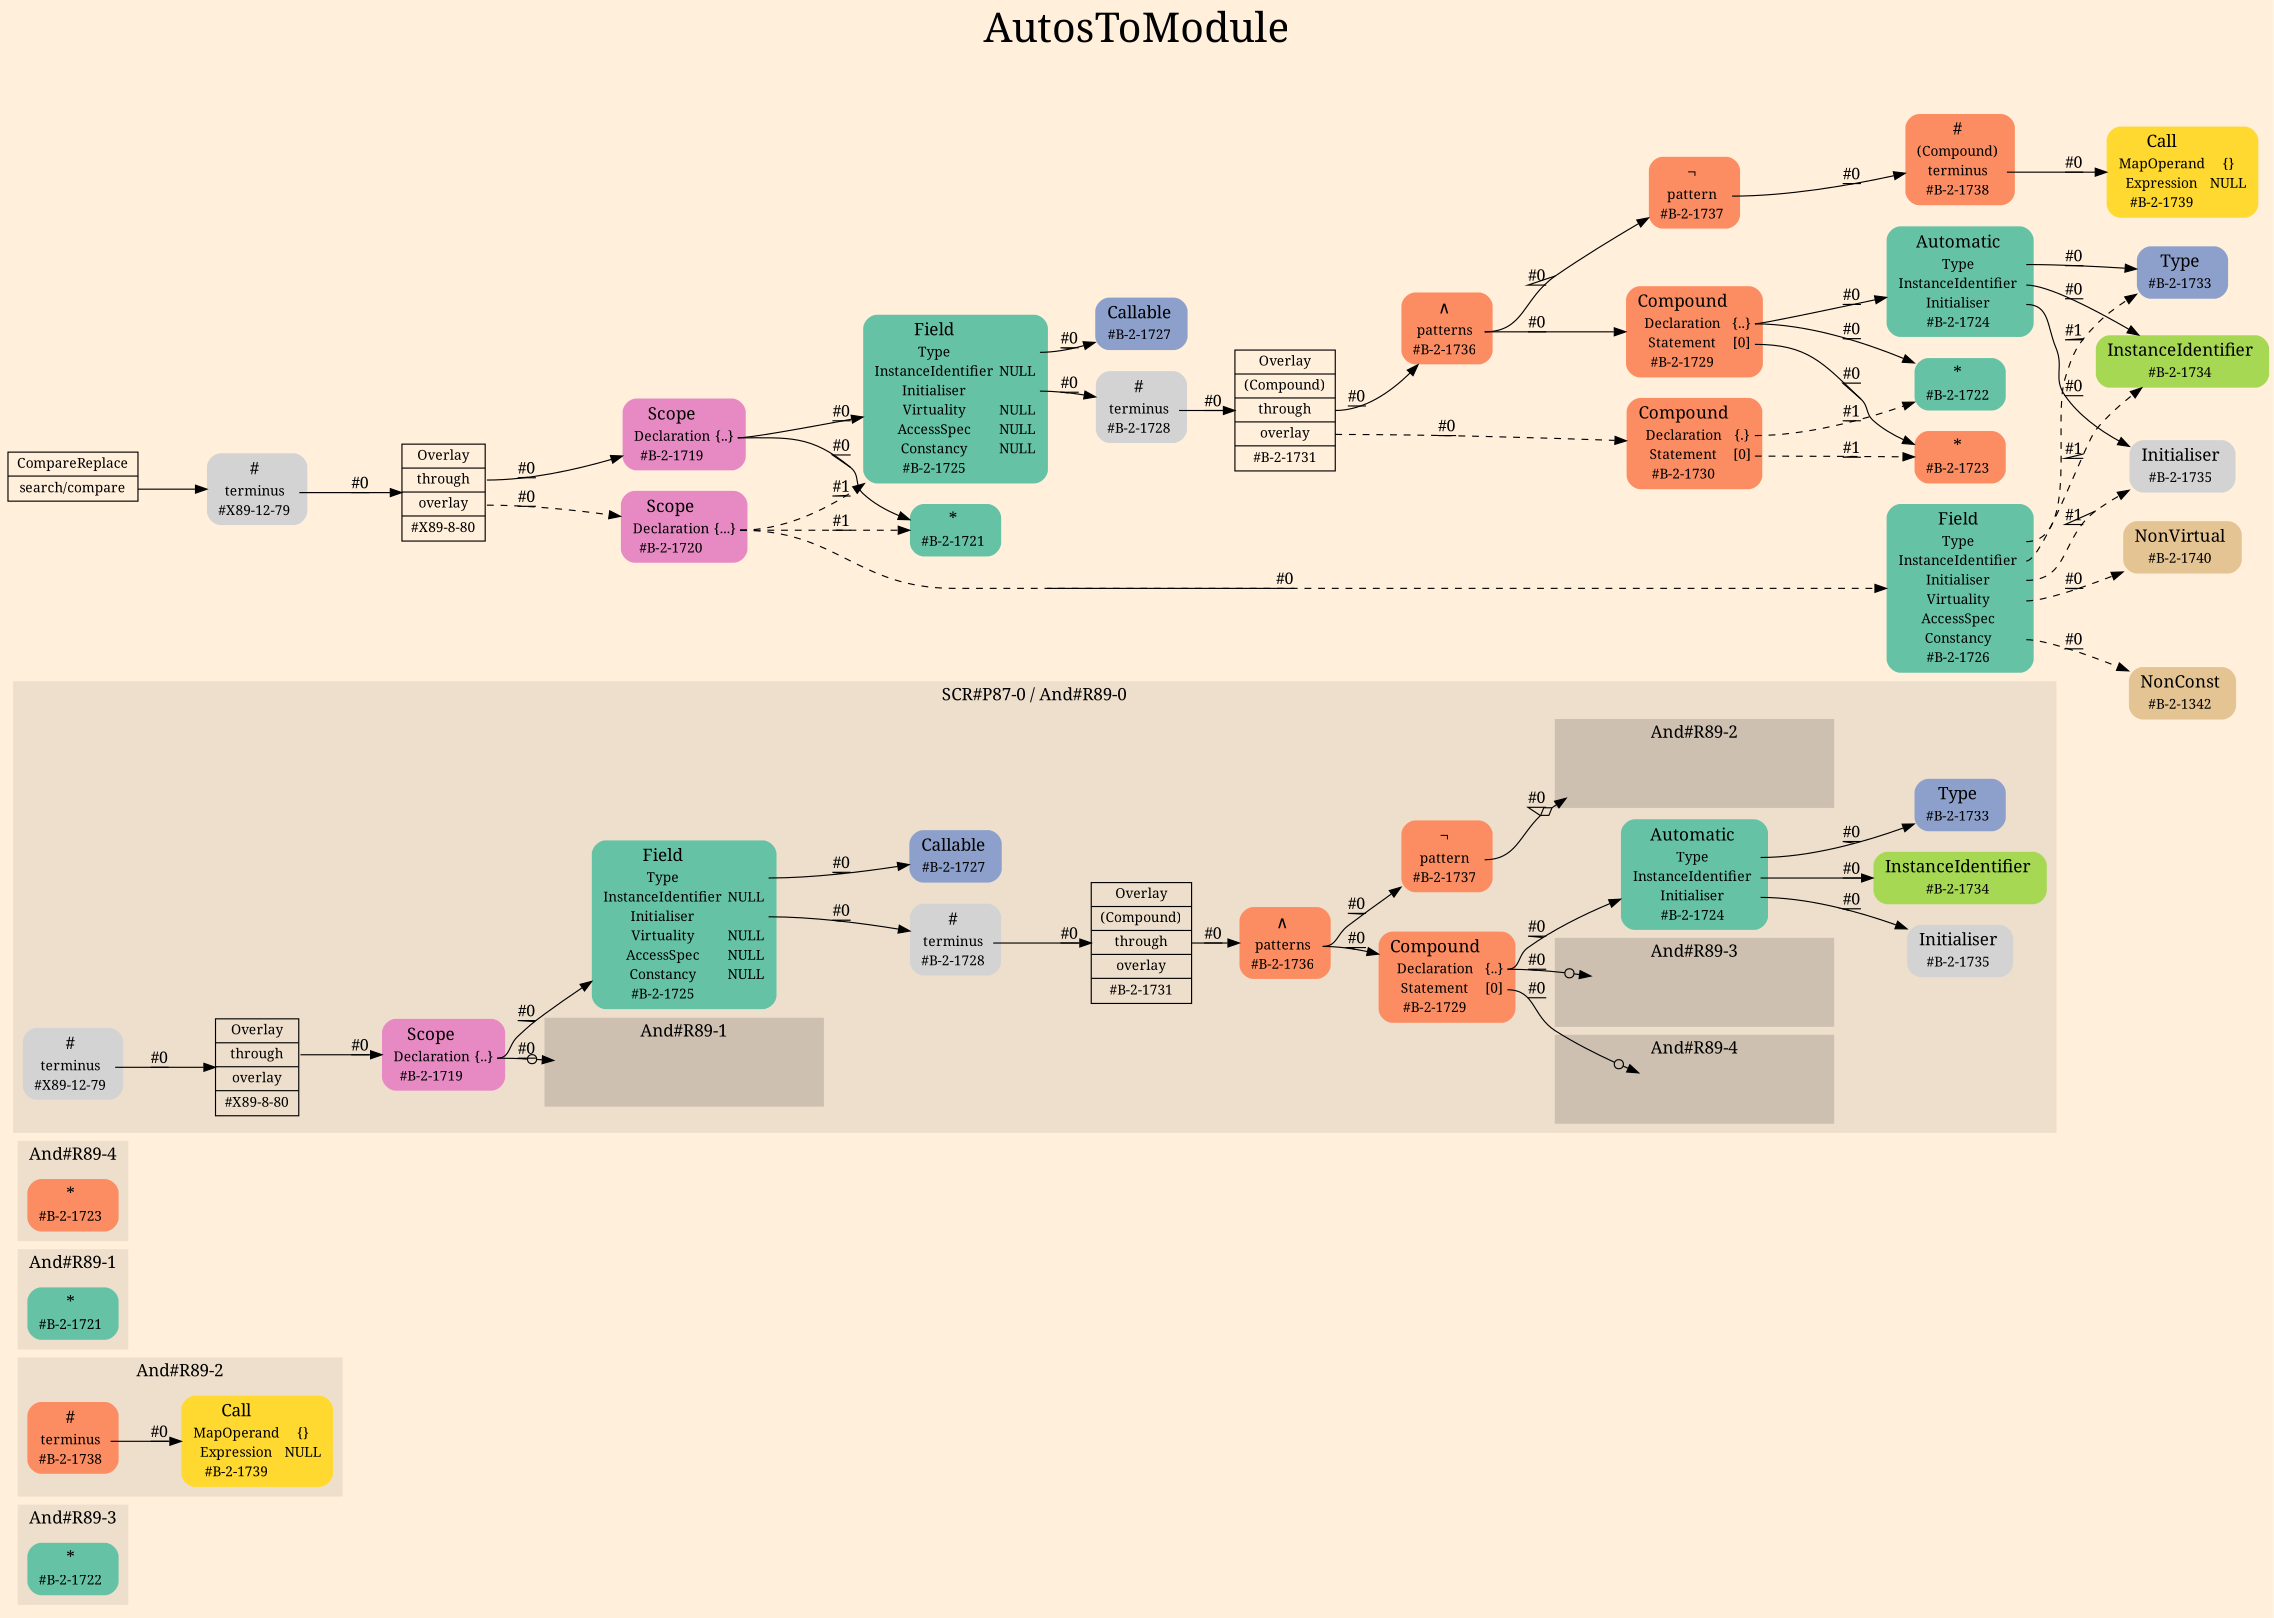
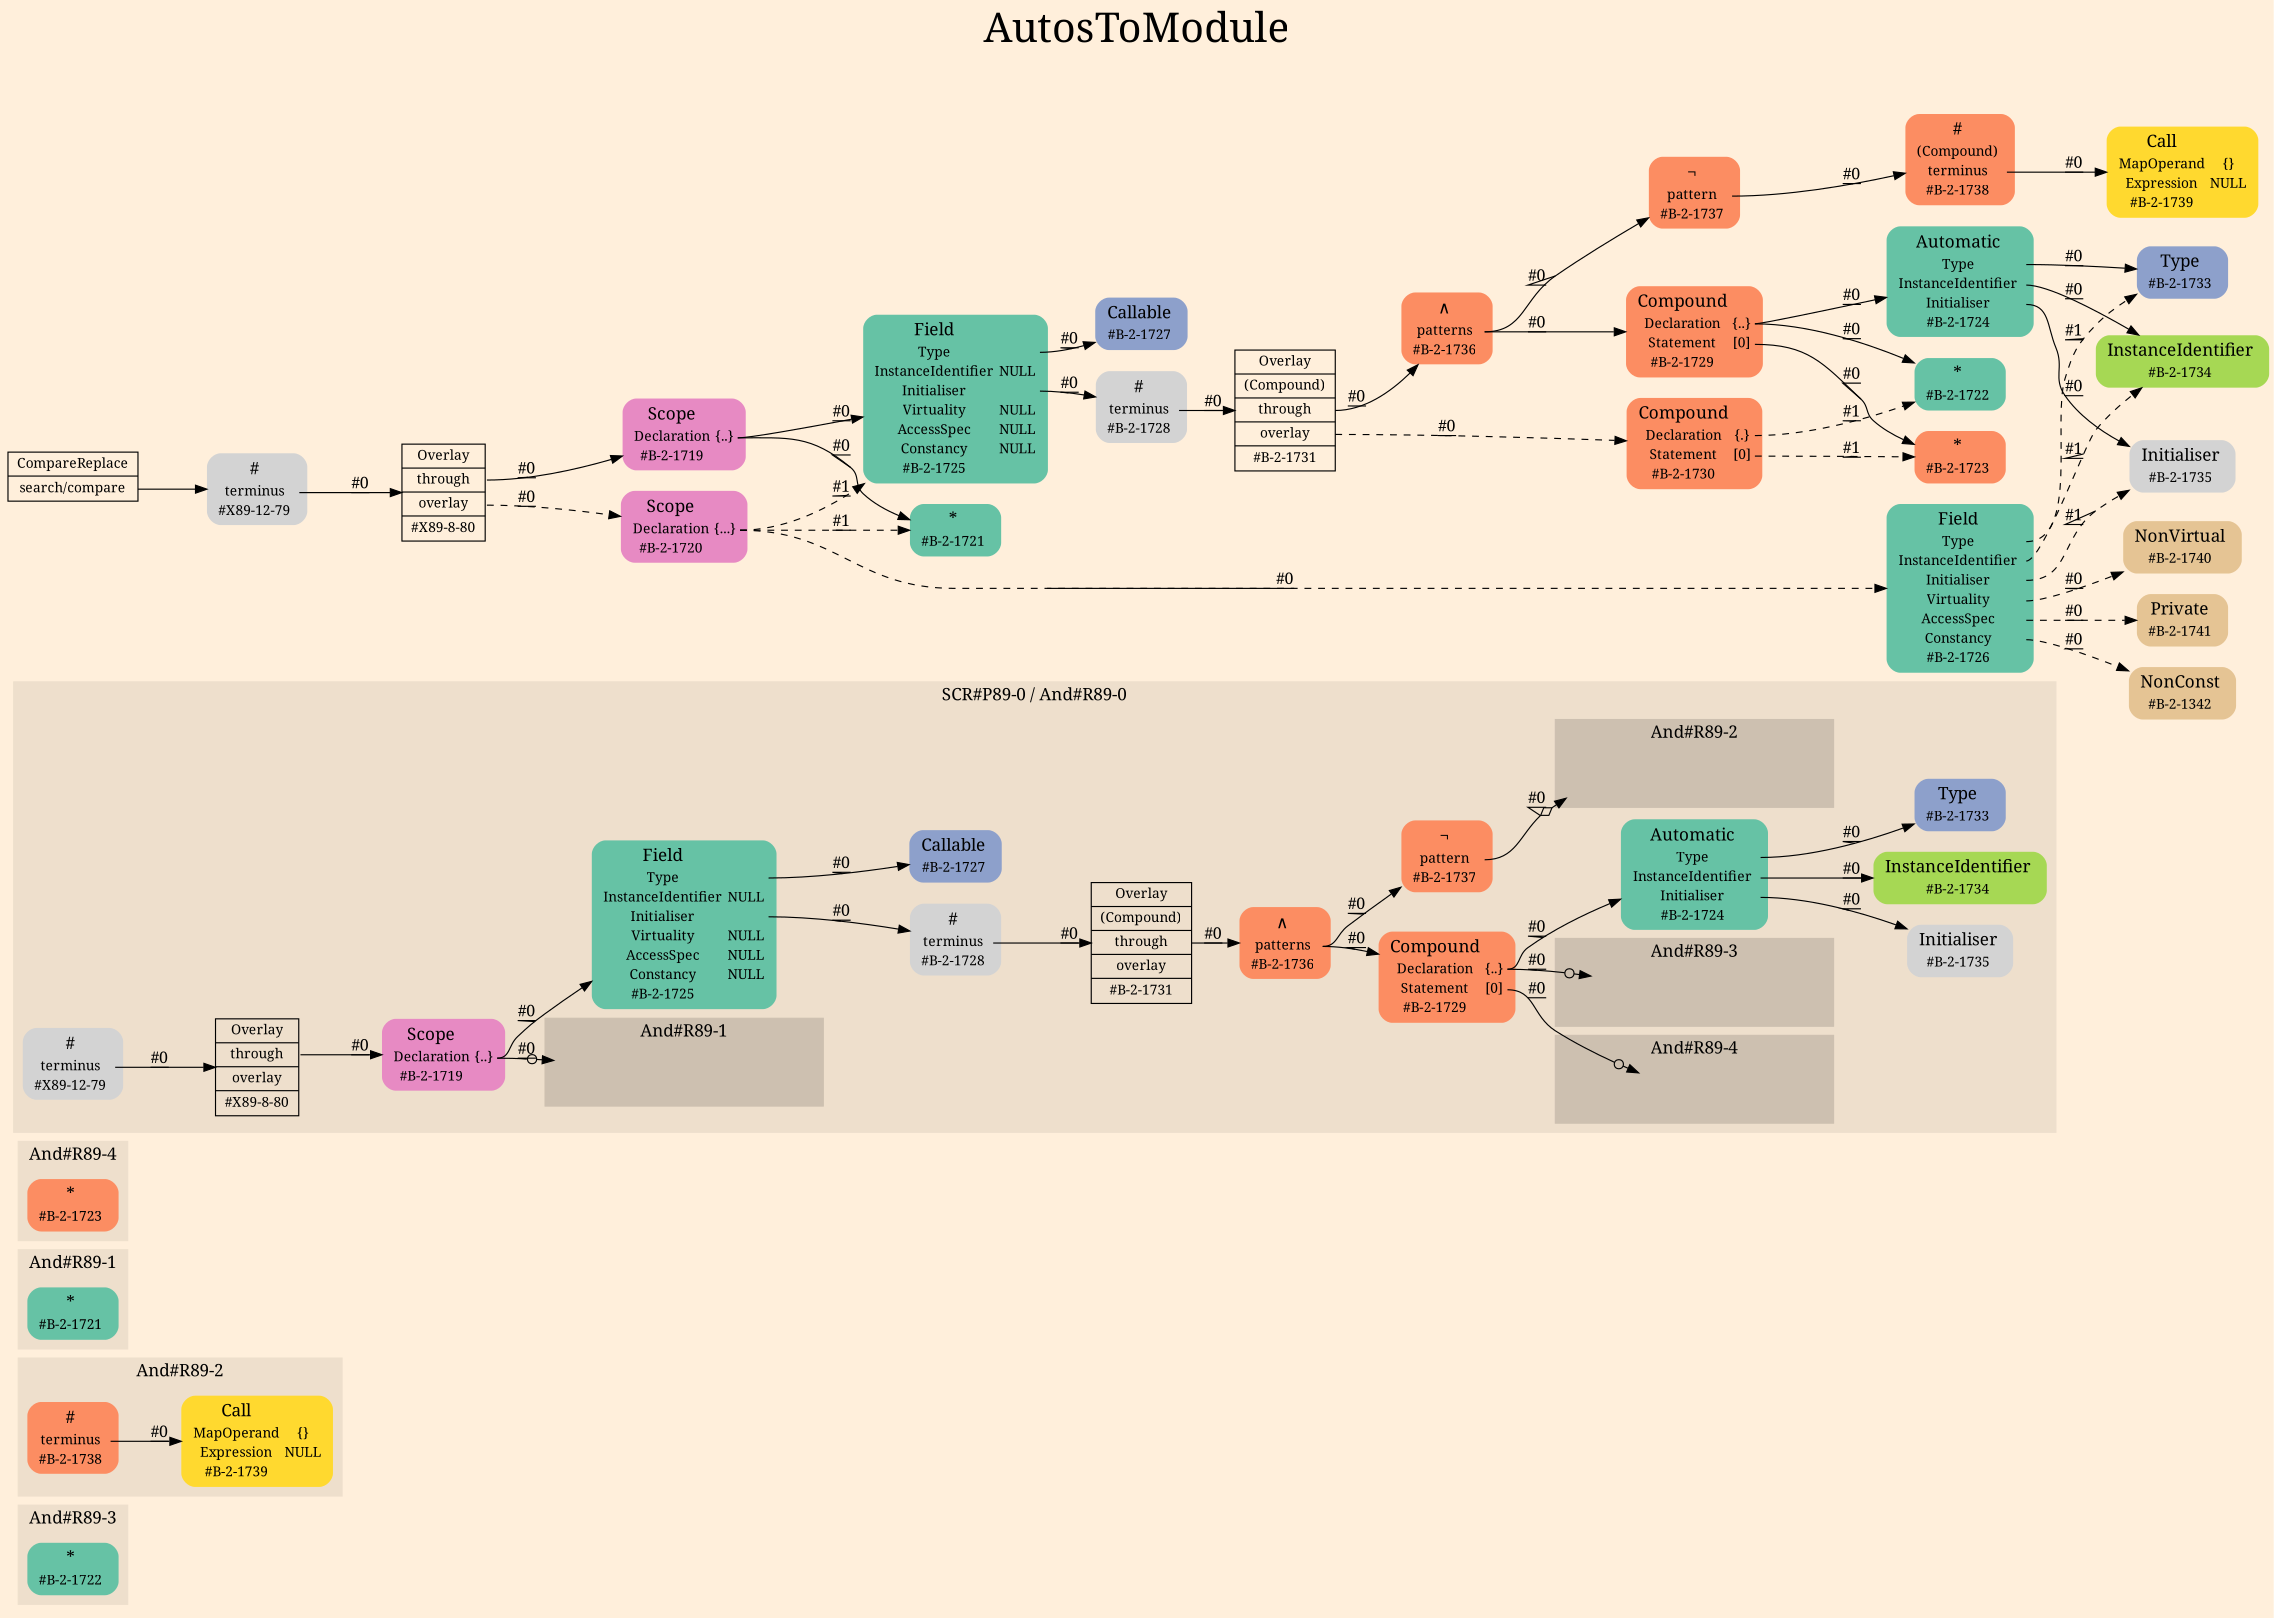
none -> (2182, 620)
(1035, 696) -> (1035, 696)
